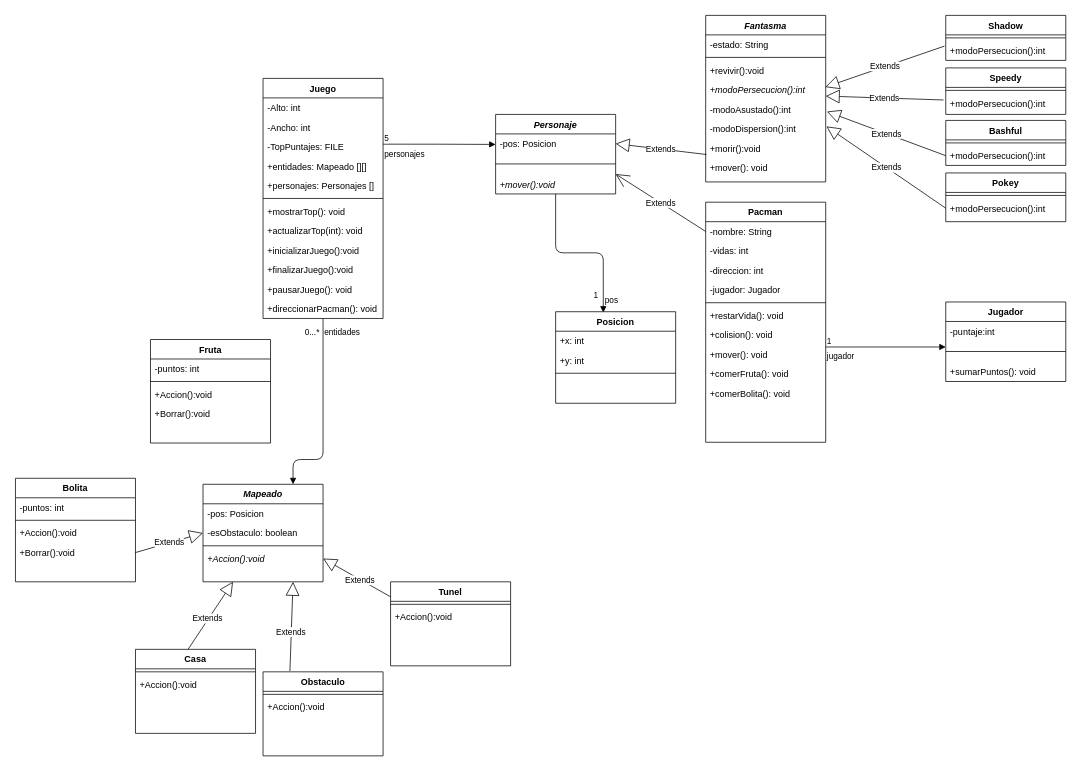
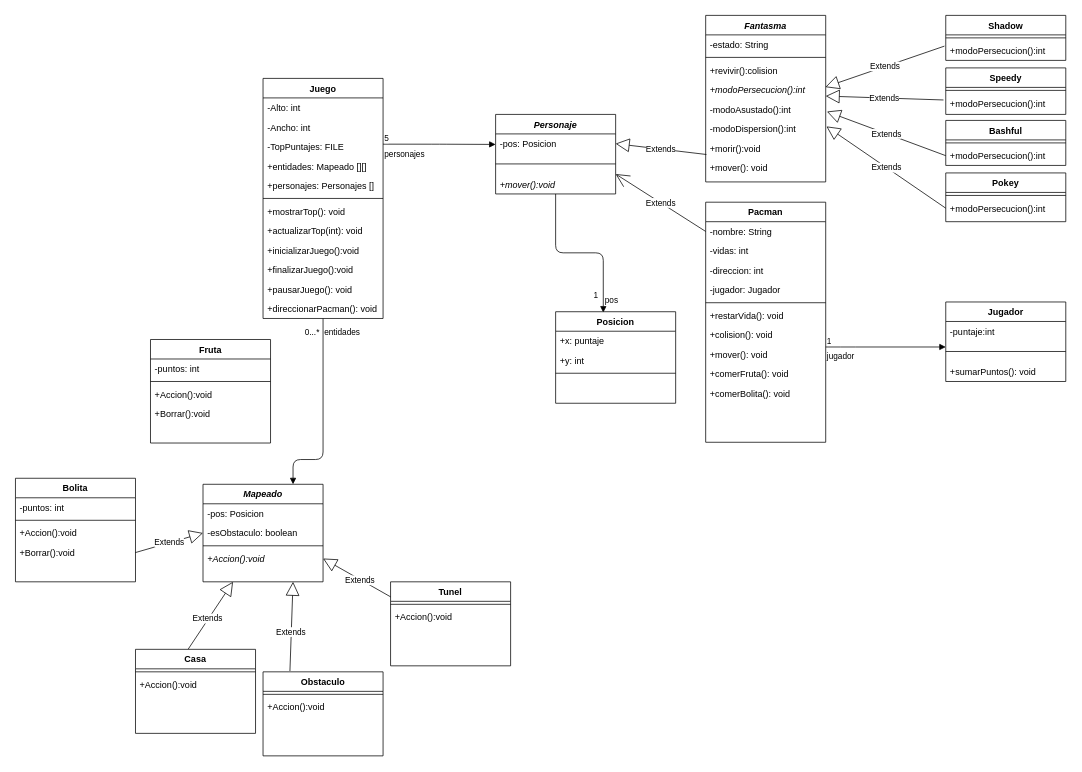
(743, 71) -> (750, 71)
(574, 341) -> (585, 341)
